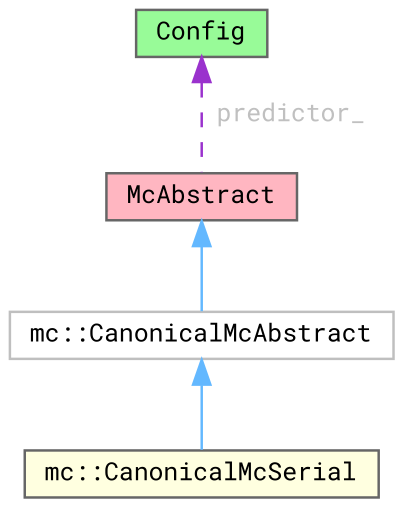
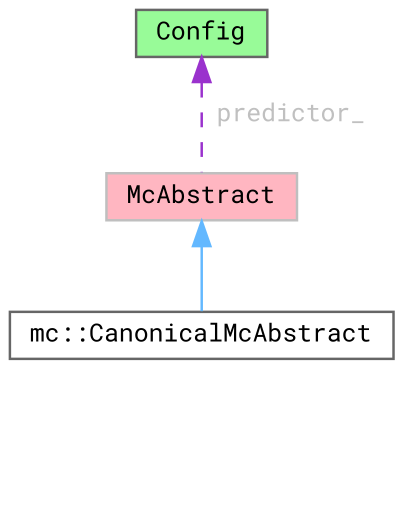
(202, 197) -> (202, 197)
(202, 335) -> (202, 335)
(202, 474) -> none
